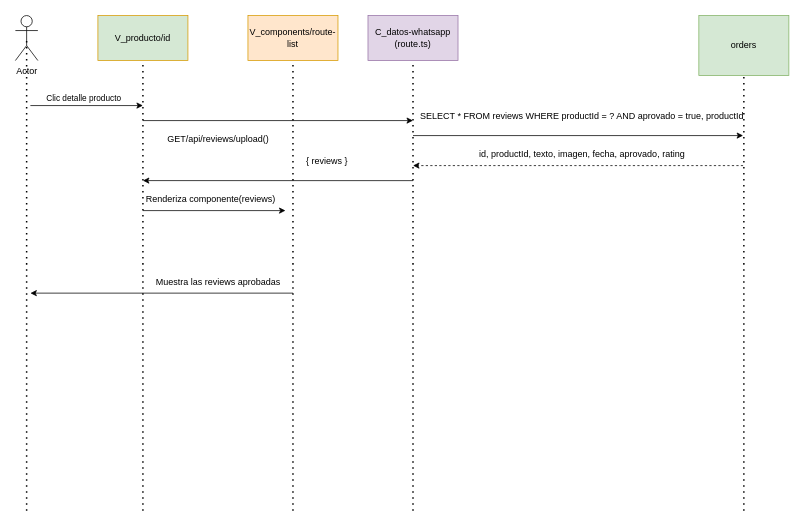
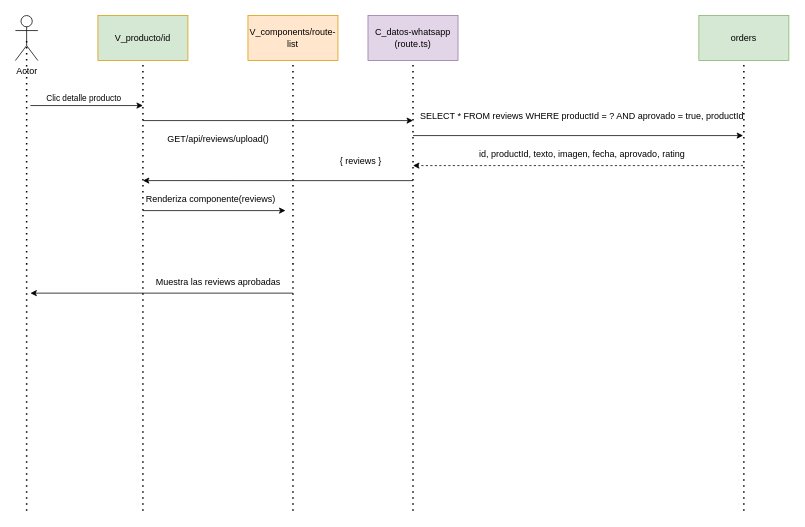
(744, 45) -> (744, 38)
(327, 162) -> (360, 162)
